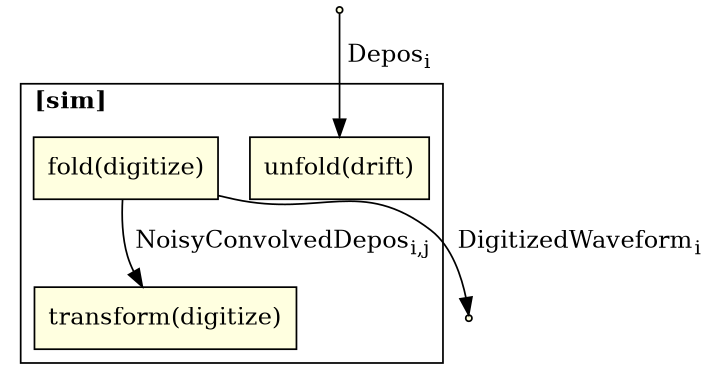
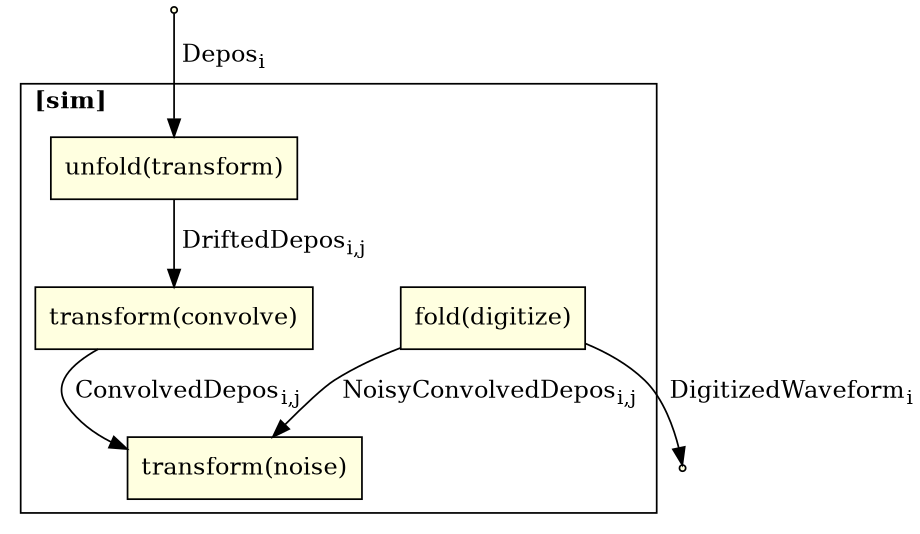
(340, 168) -> (174, 168)
(165, 318) -> (245, 468)
none -> (174, 318)
